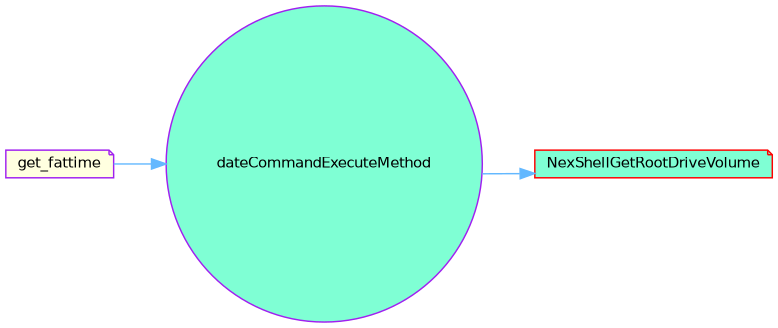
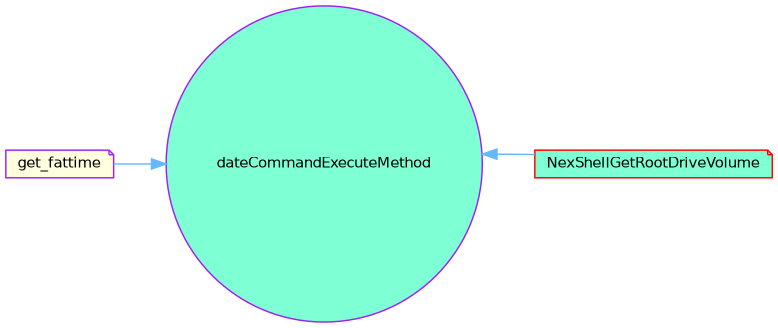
(501, 174) -> (516, 154)
